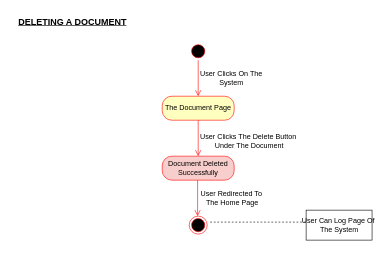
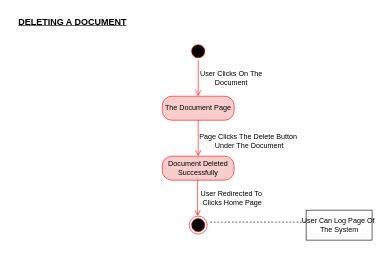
(232, 78) -> (232, 78)
(198, 108) -> (198, 108)
(250, 141) -> (250, 141)
(232, 198) -> (232, 198)
